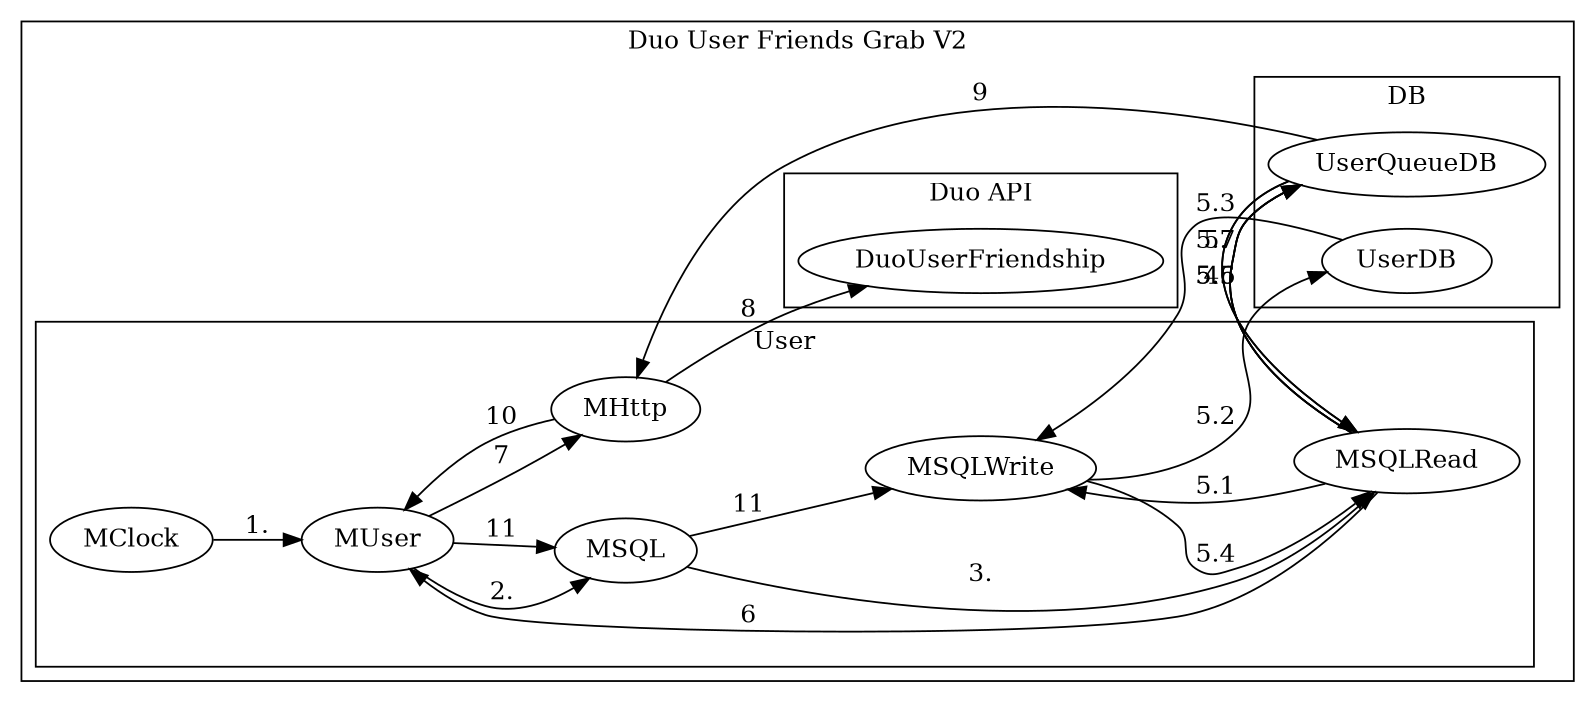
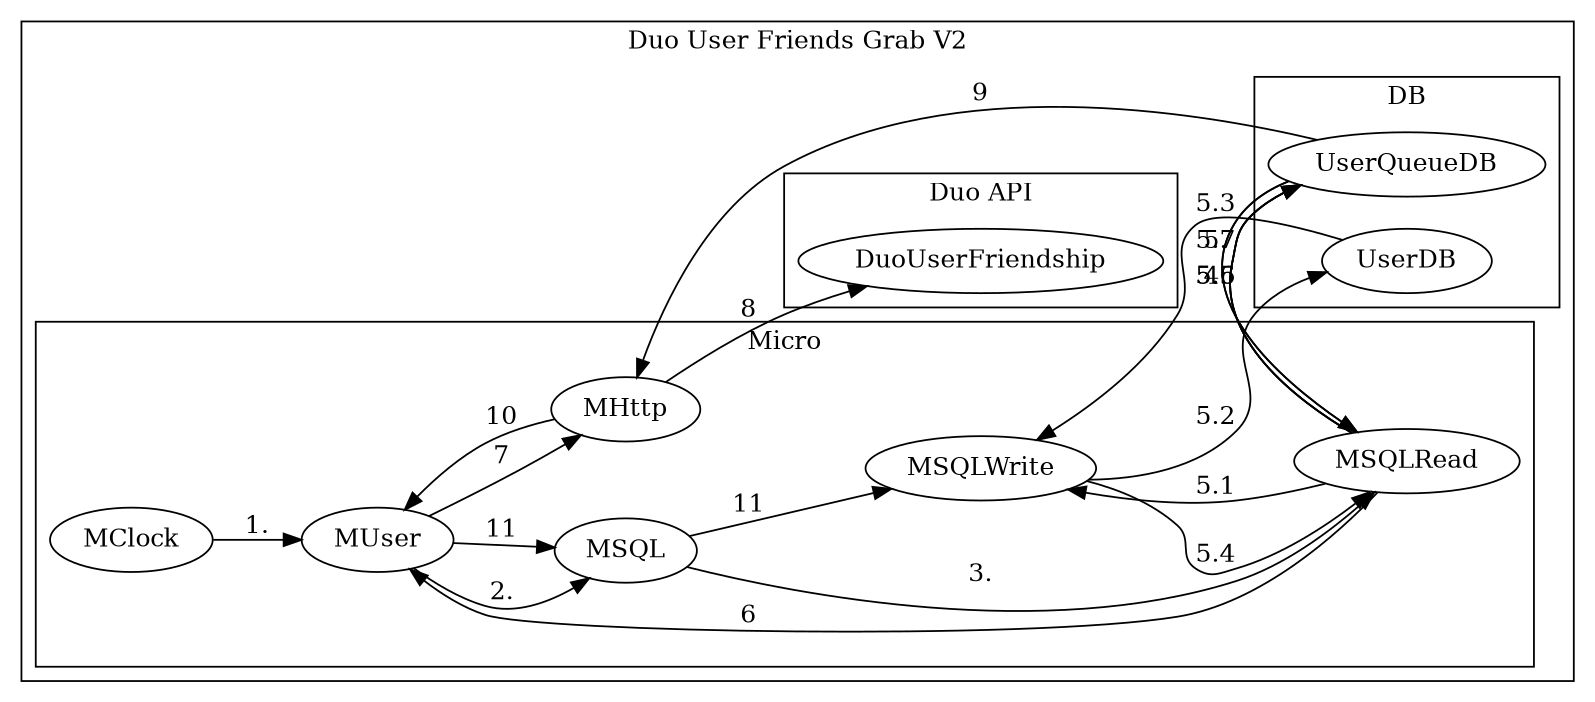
(785, 342) -> (785, 342)
